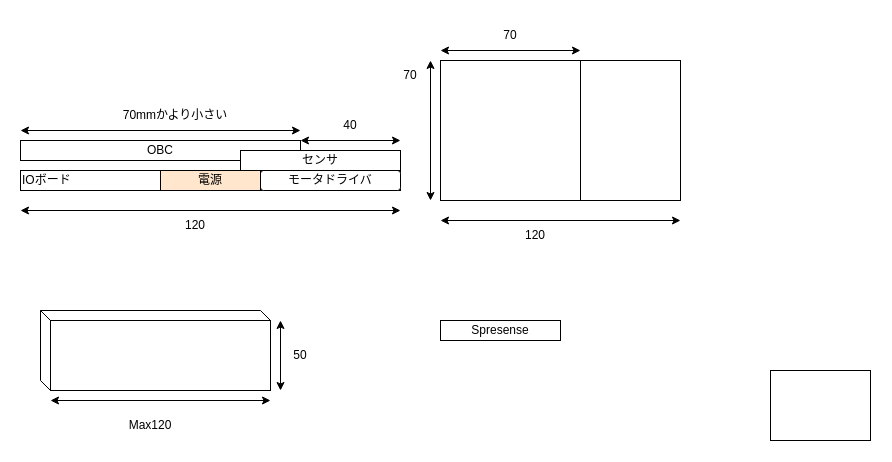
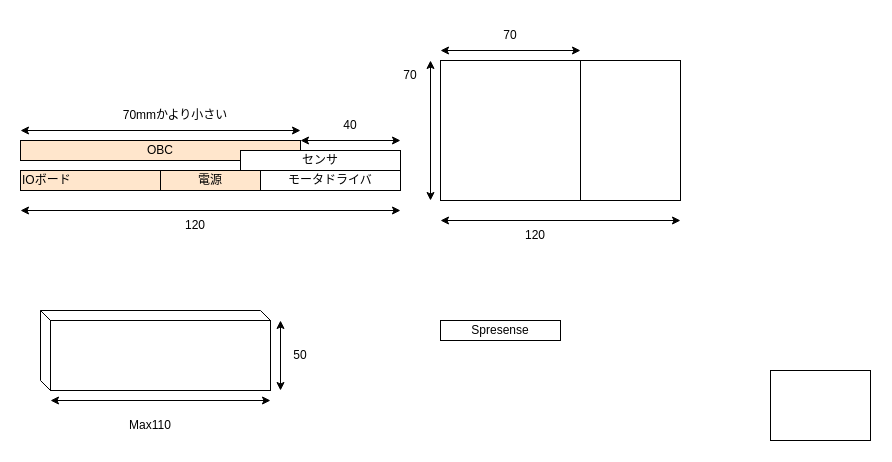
(161, 151) -> (161, 151)
(47, 181) -> (47, 181)
(331, 181) -> (331, 181)
(151, 426) -> (151, 426)
